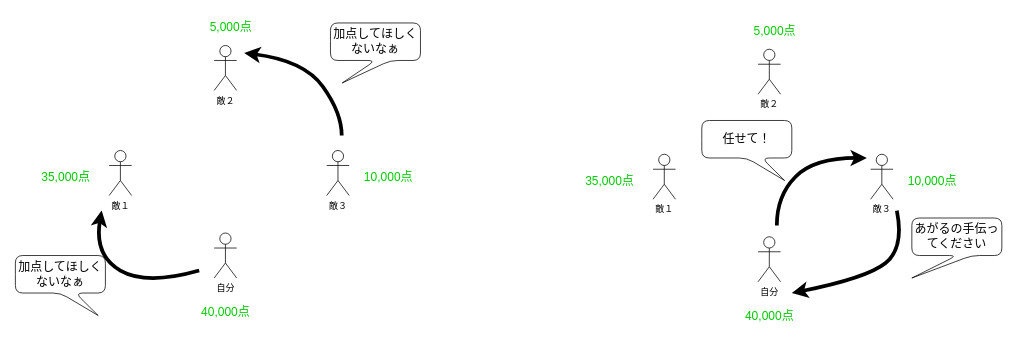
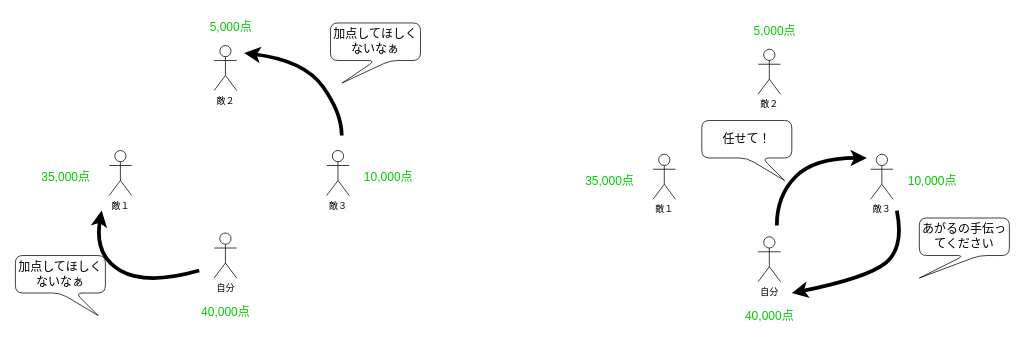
(957, 248) -> (964, 248)
